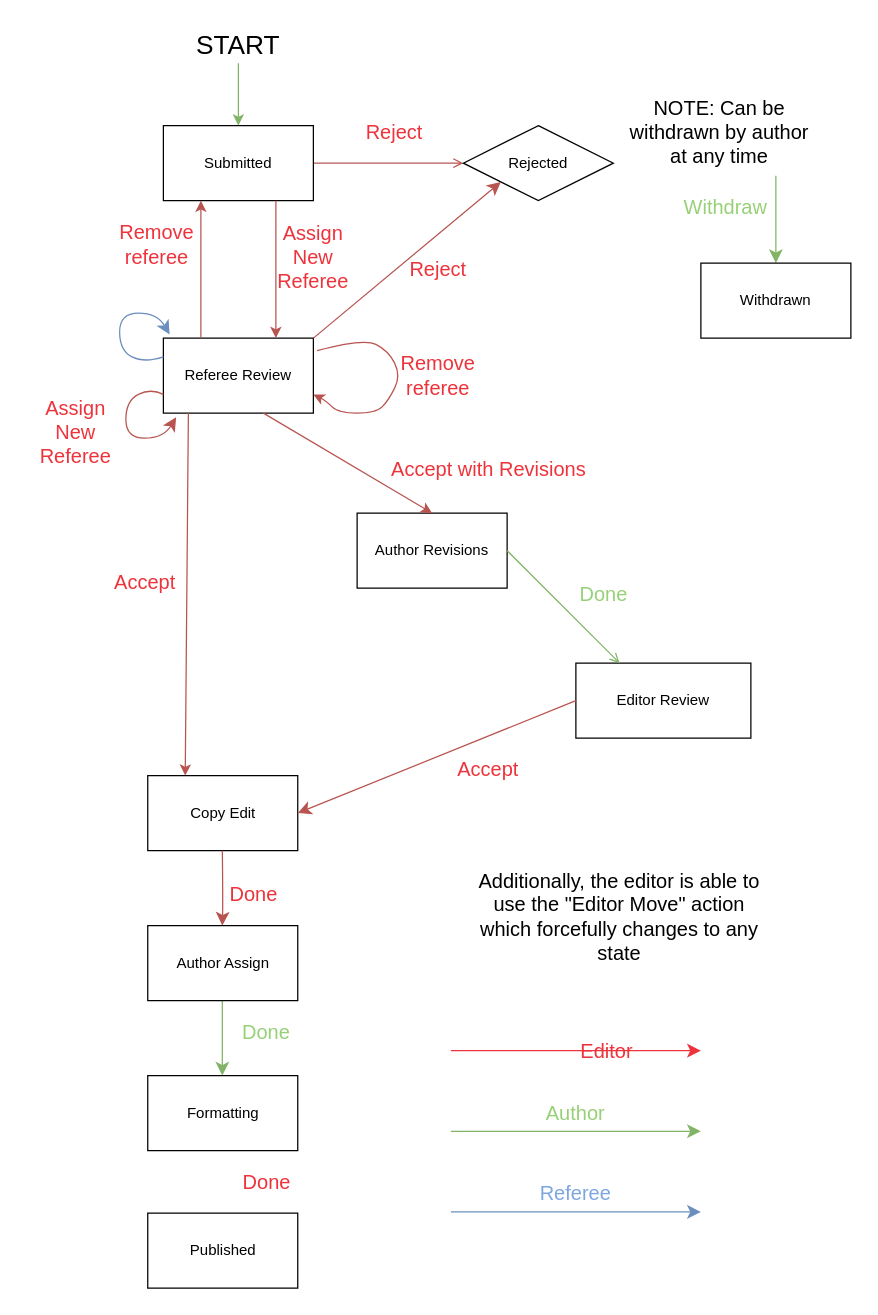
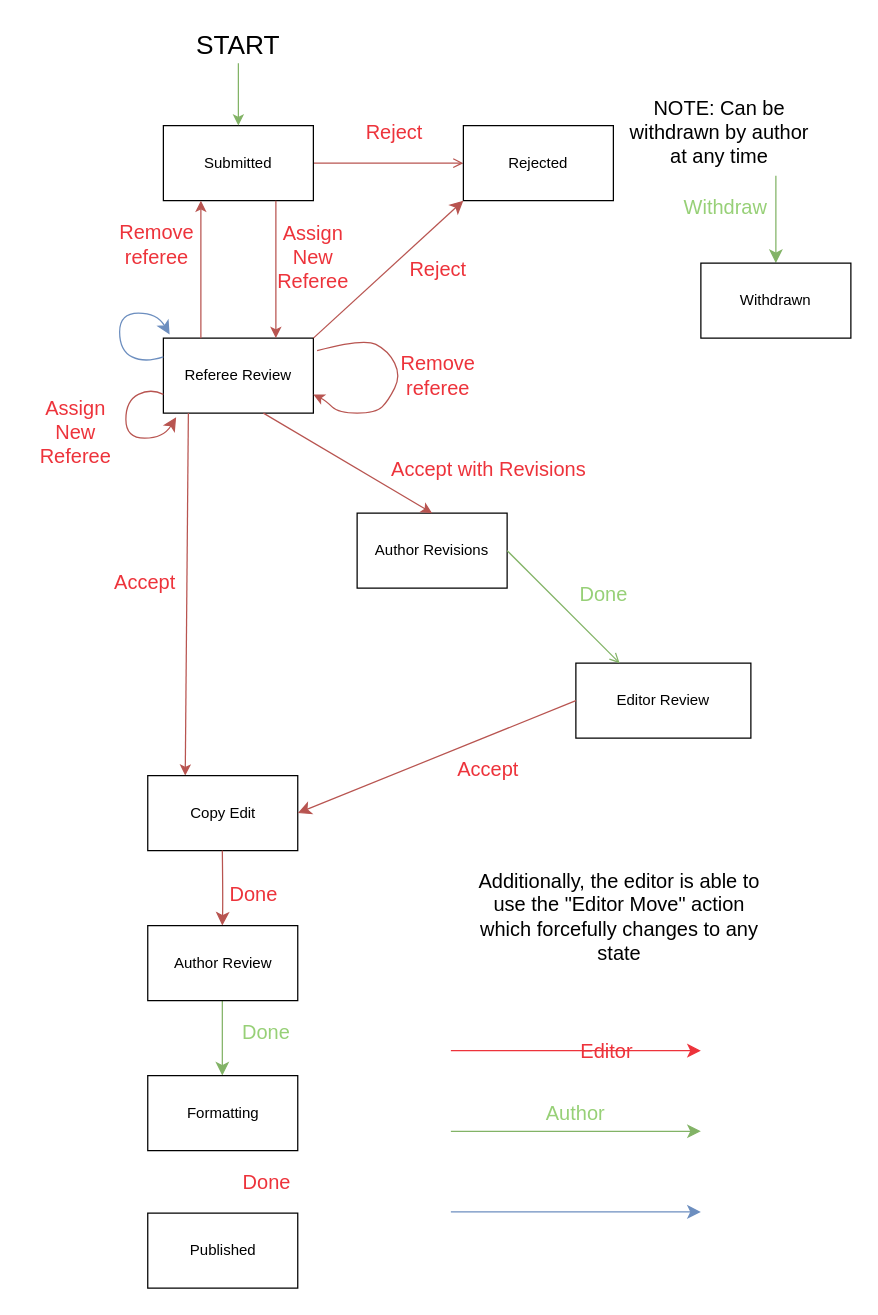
(538, 163) -> (538, 163)
(223, 963) -> (223, 963)
(576, 1193) -> none
